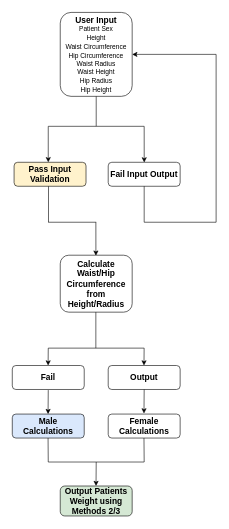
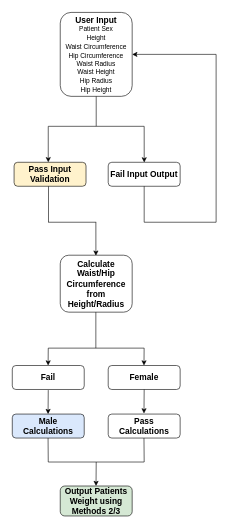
(144, 378) -> (144, 378)
(144, 426) -> (144, 426)
